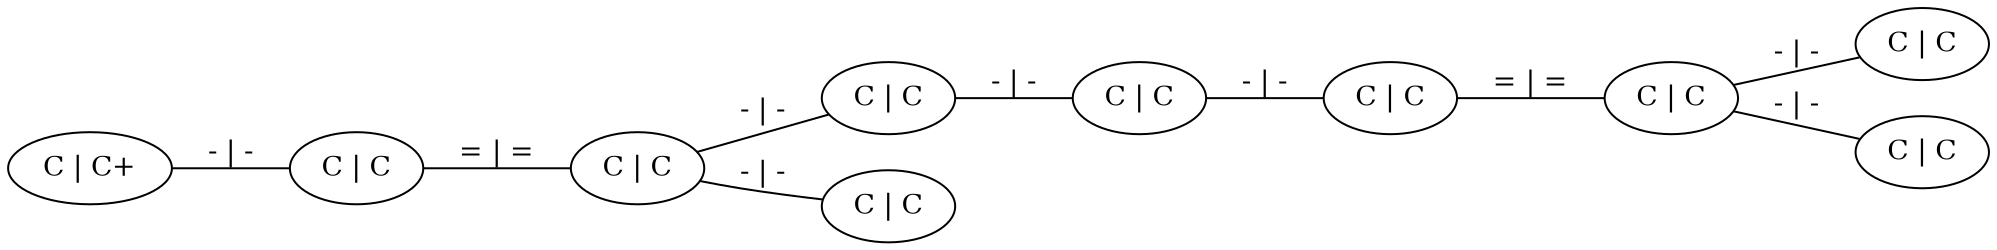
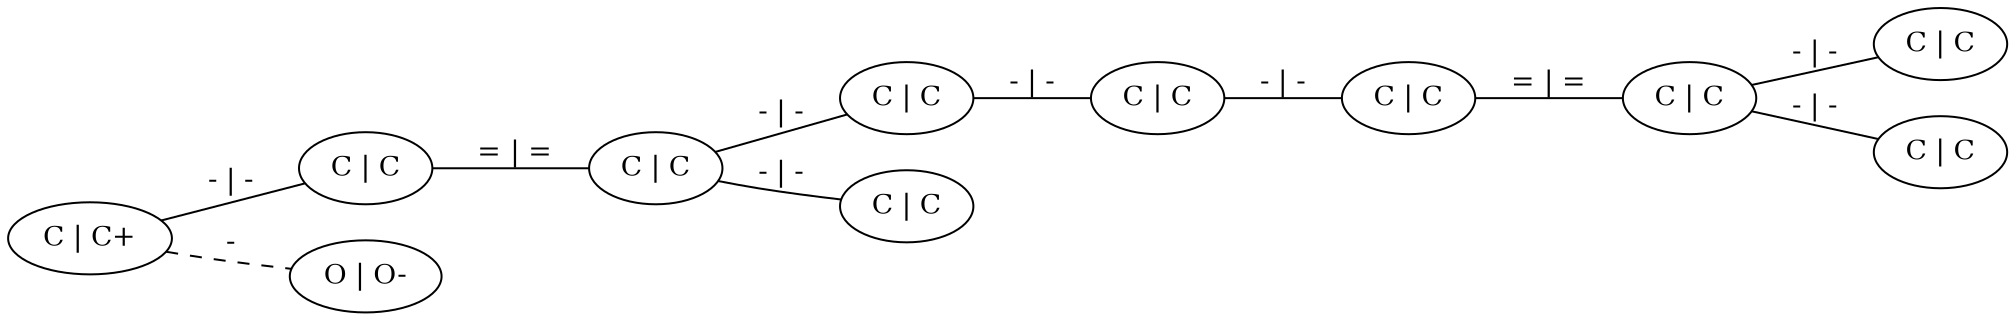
none -> (366, 276)
